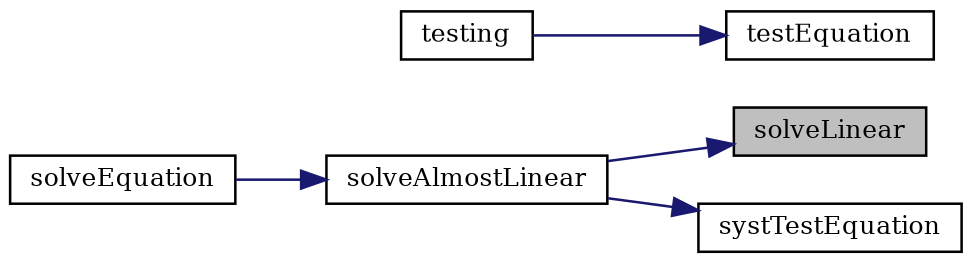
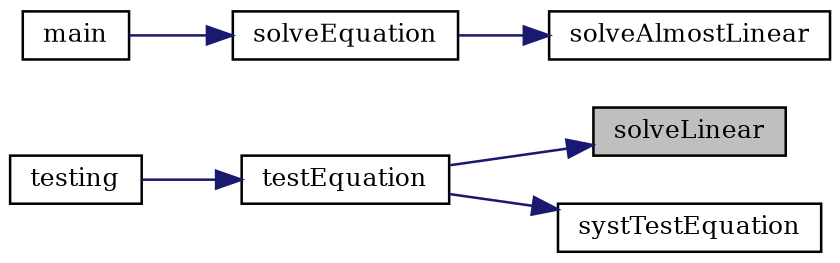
none -> (76, 35)
(658, 154) -> (509, 157)
(640, 203) -> (491, 200)
